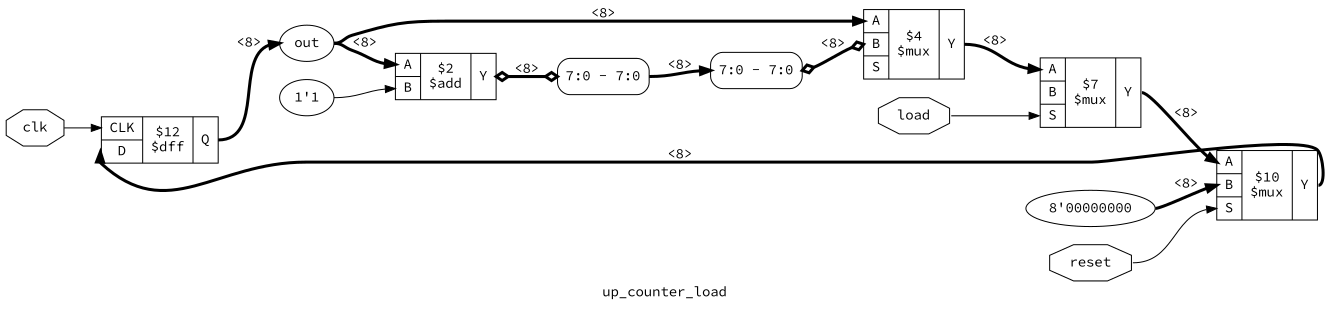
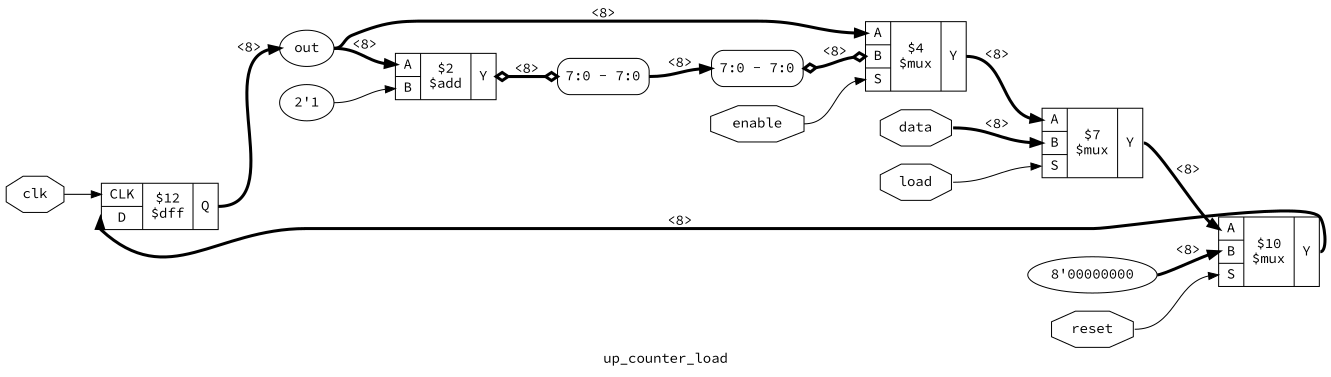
(307, 98) -> (307, 103)
none -> (757, 124)
none -> (916, 128)
